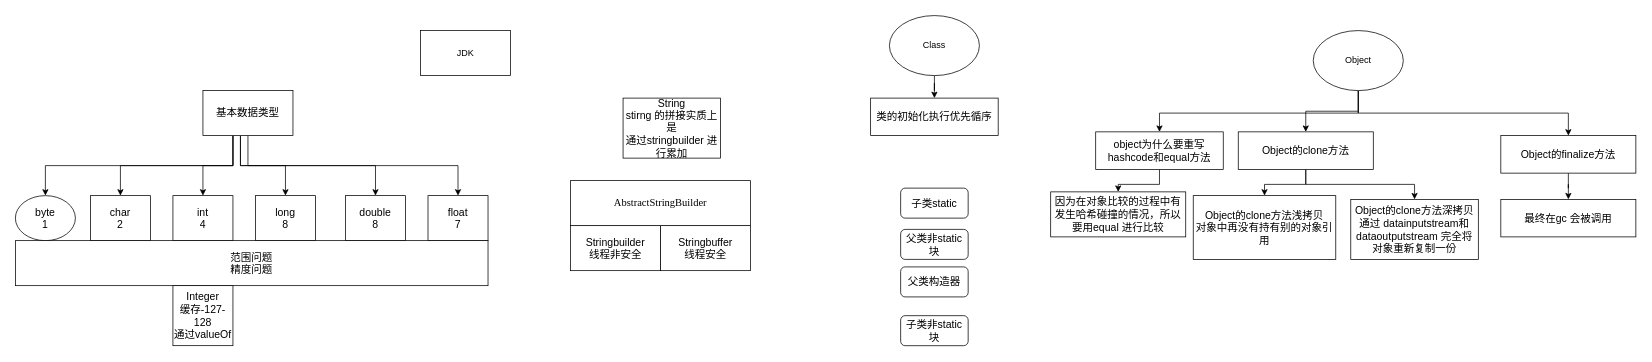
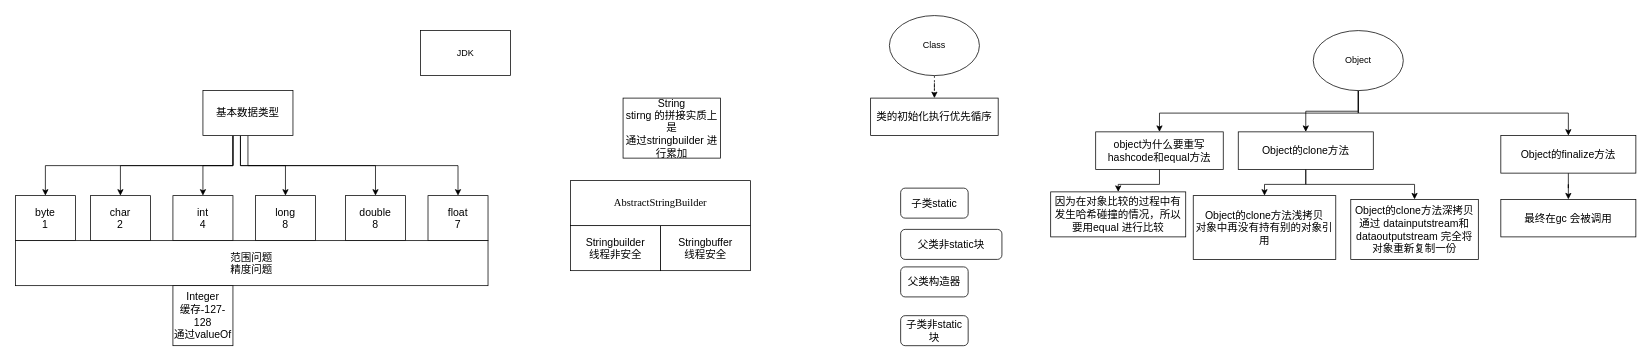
(934, 89) -> (934, 89)
(45, 218) -> (45, 218)
(934, 244) -> (951, 244)
